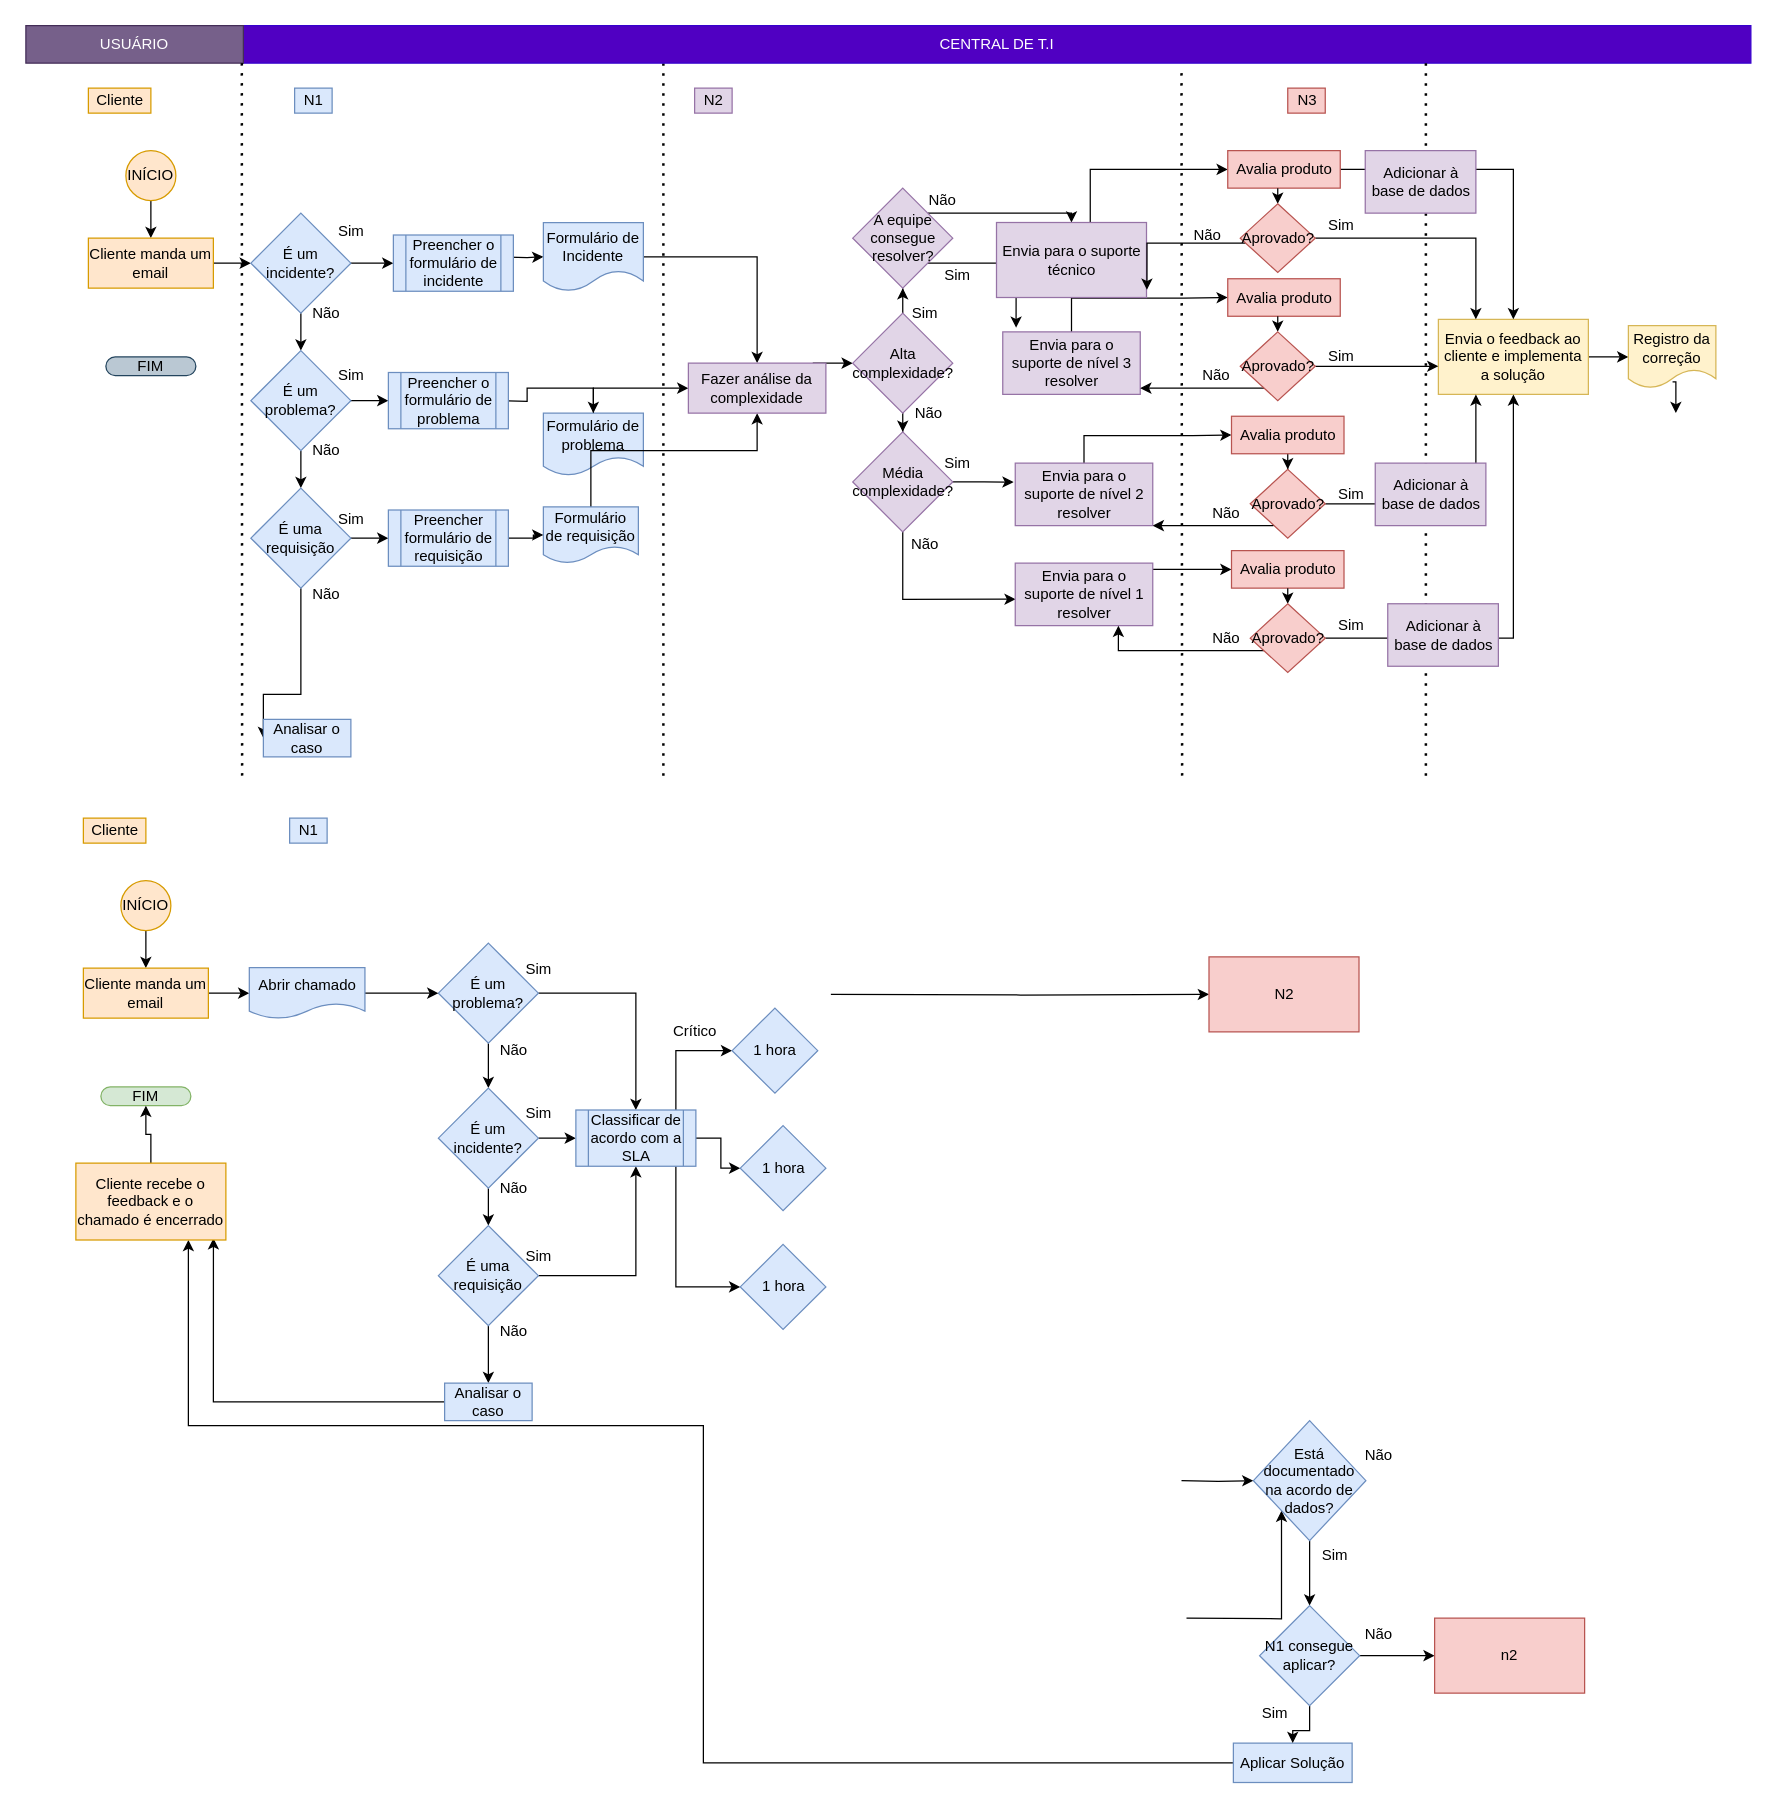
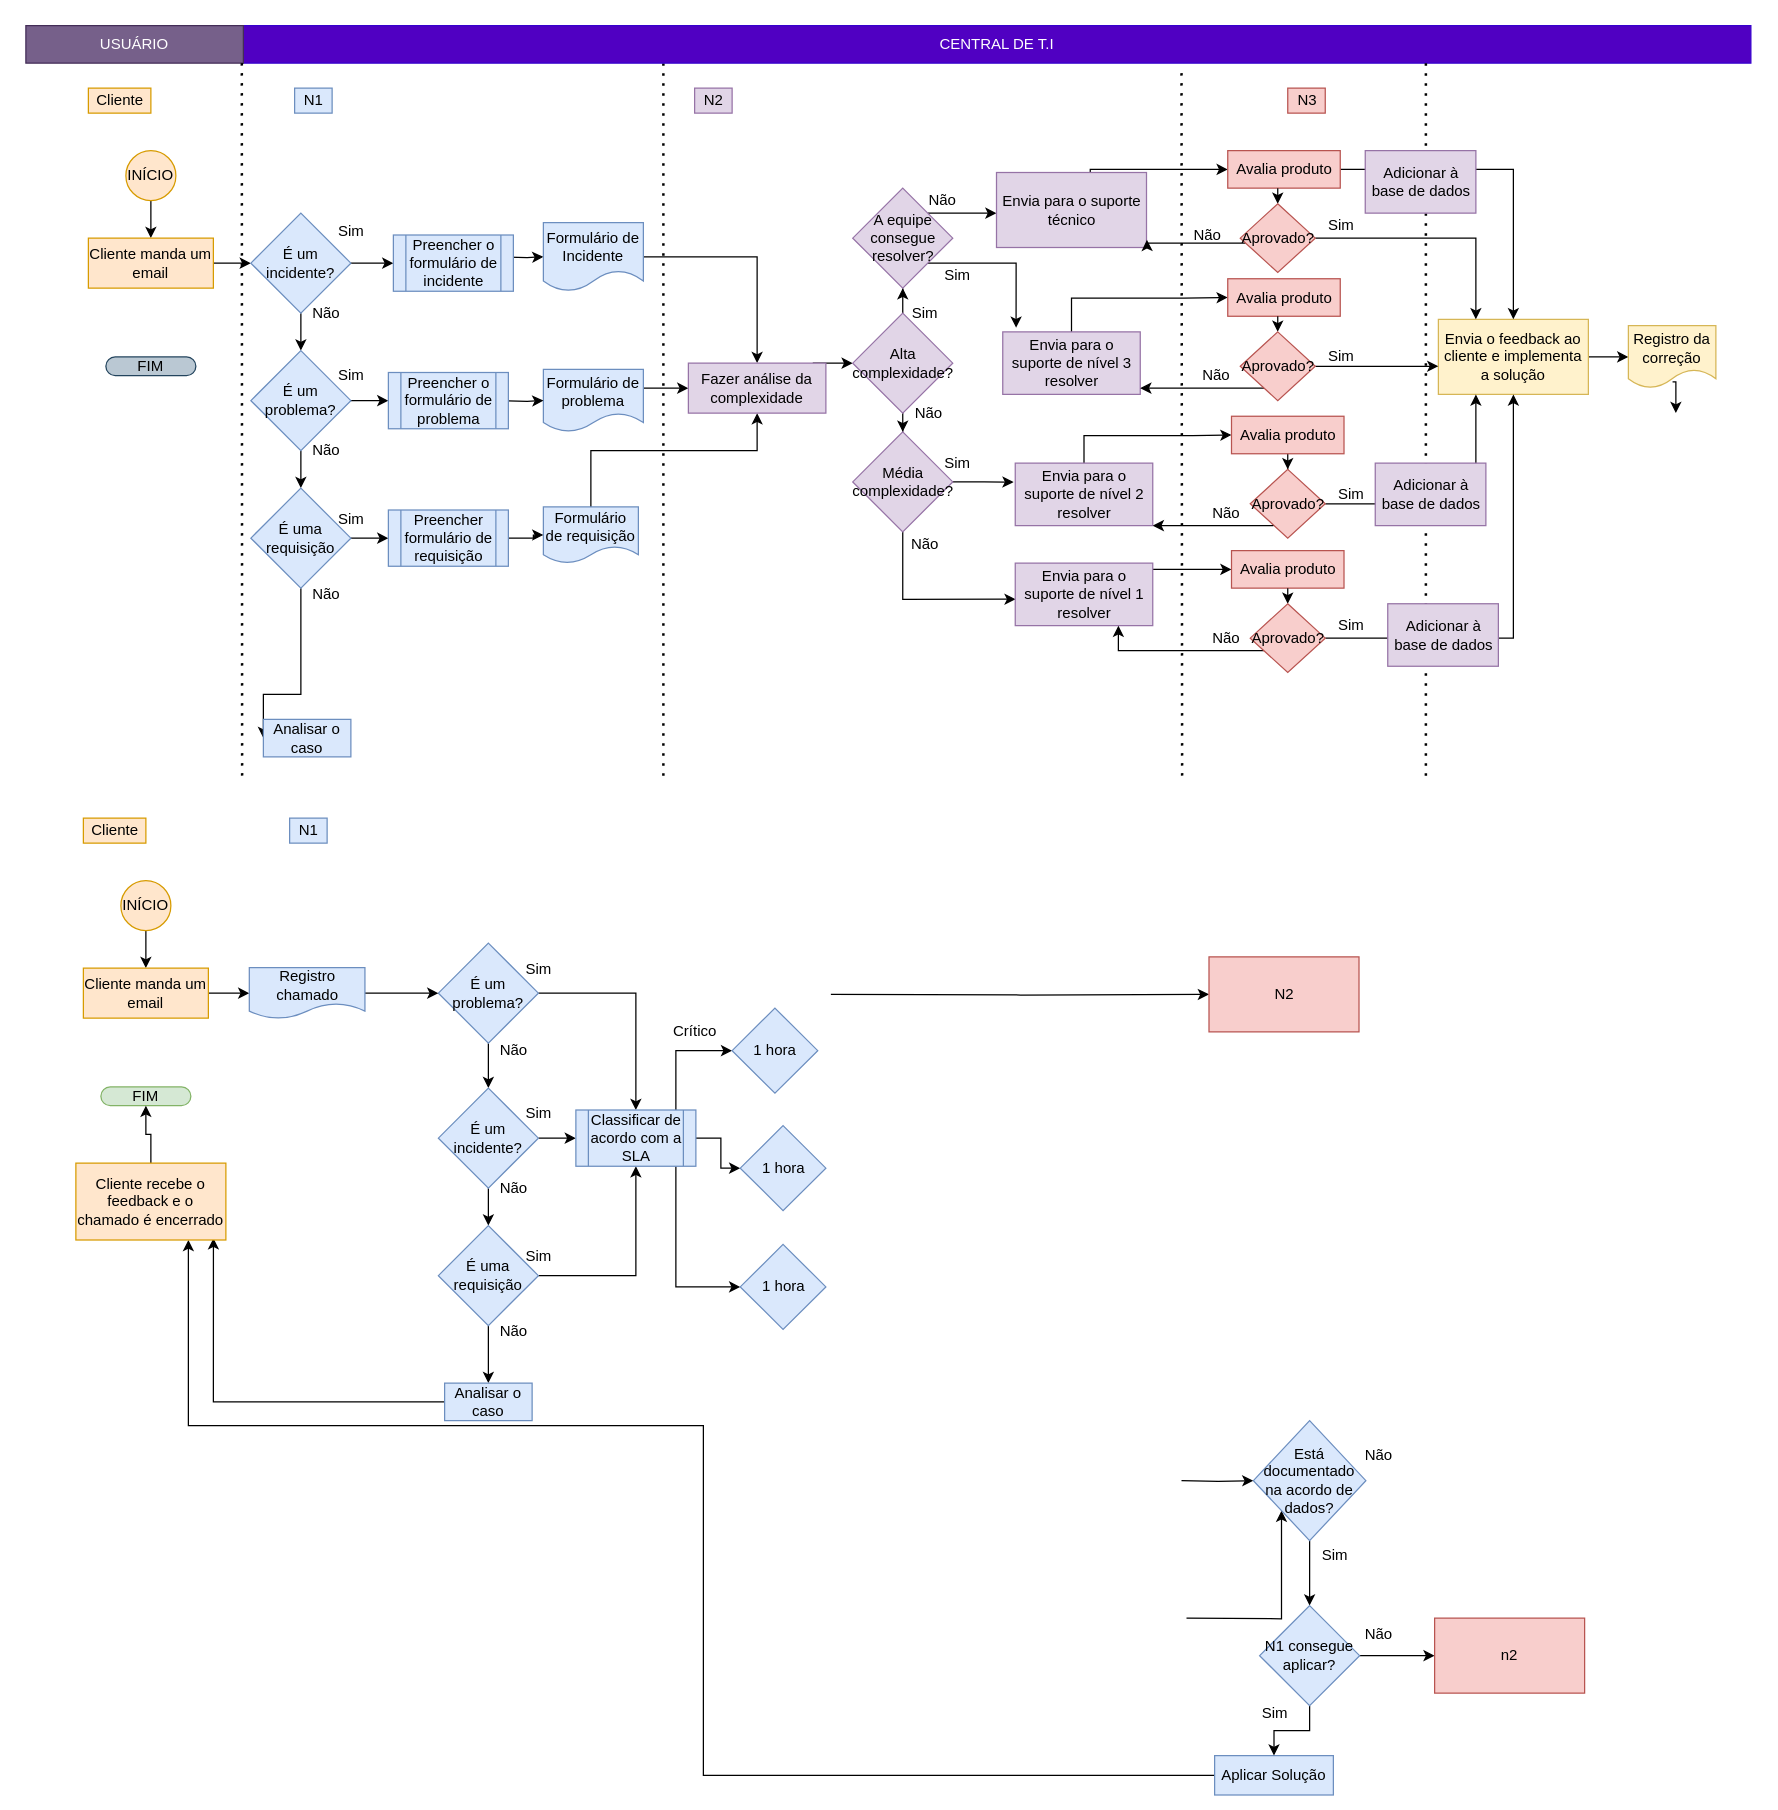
(1071, 260) -> (1071, 210)
(593, 444) -> (593, 401)
(308, 986) -> (308, 986)
(1293, 1763) -> (1274, 1775)
